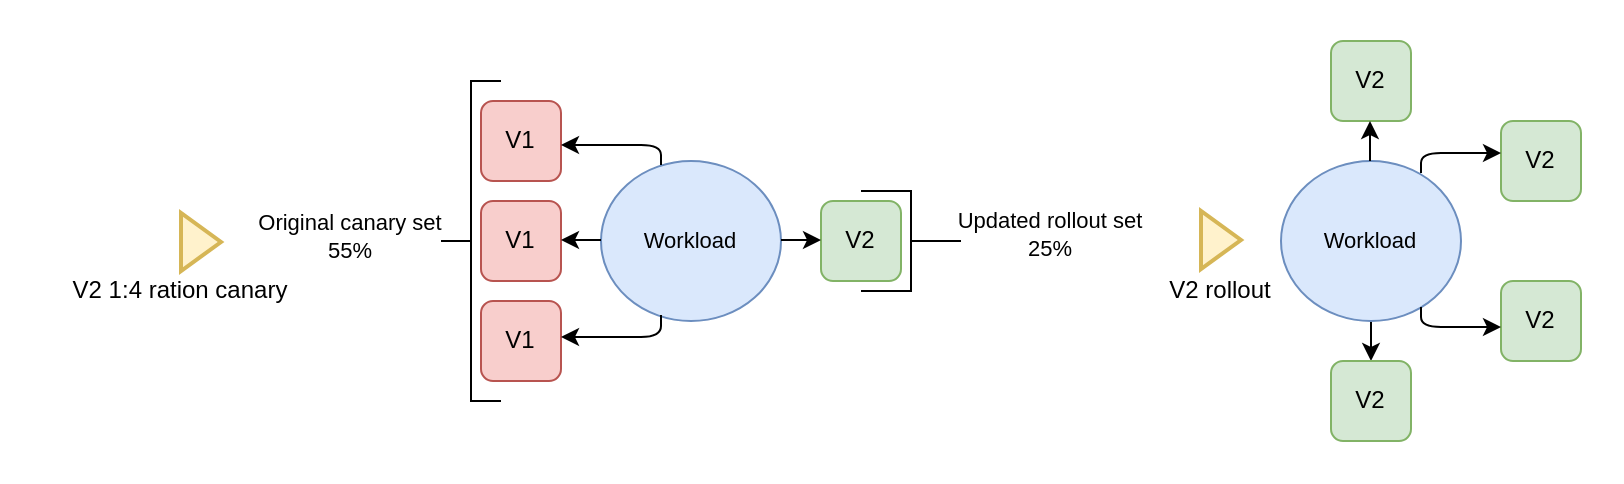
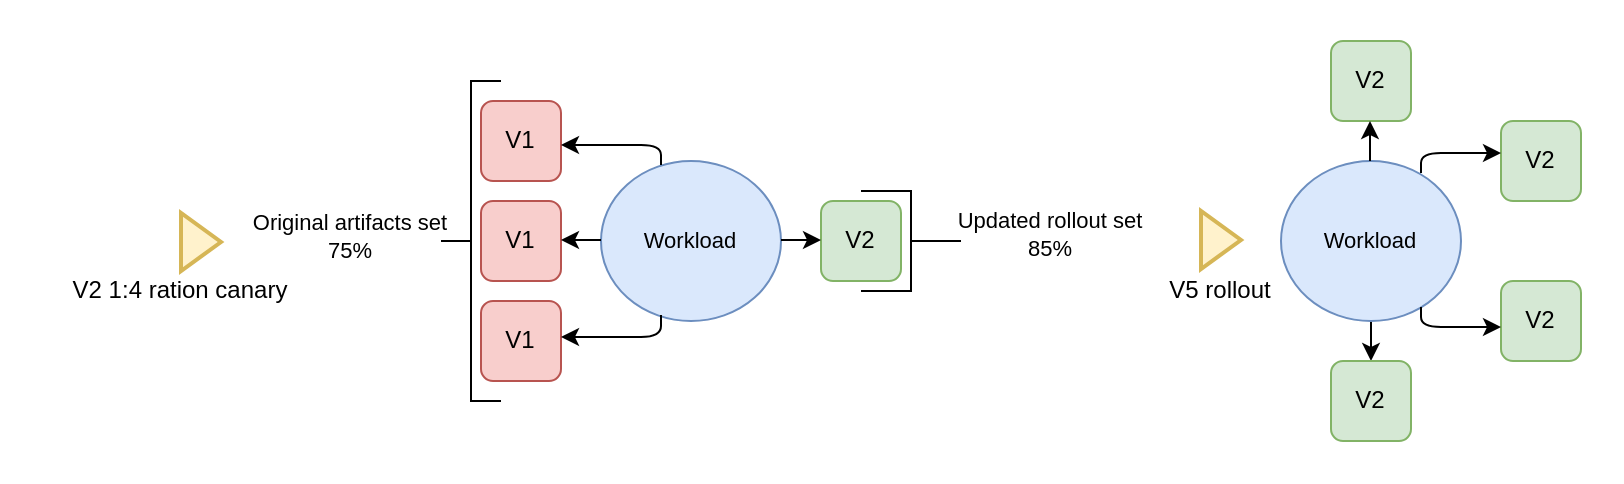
(351, 223) -> (351, 223)
(1051, 249) -> (1051, 249)
(351, 251) -> (351, 251)
(1221, 291) -> (1221, 291)
